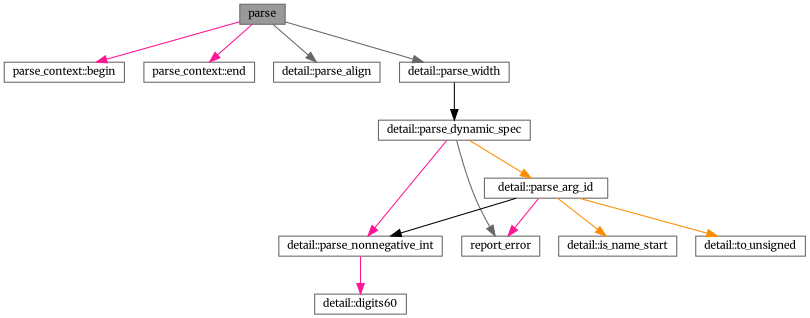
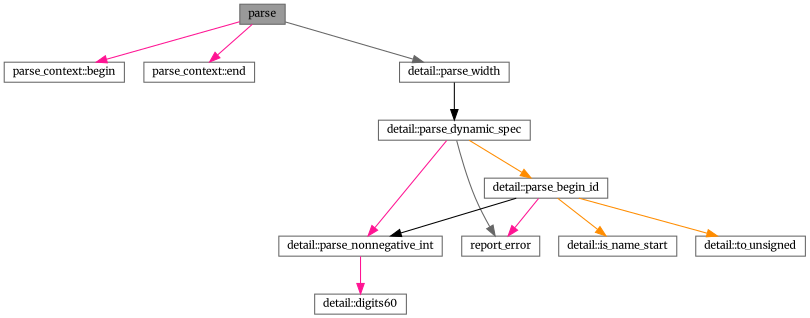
(327, 72) -> none
(546, 188) -> (546, 188)
